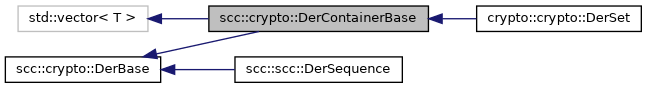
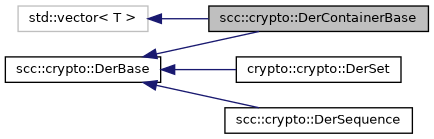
(459, 19) -> (206, 70)
(319, 70) -> (319, 121)
